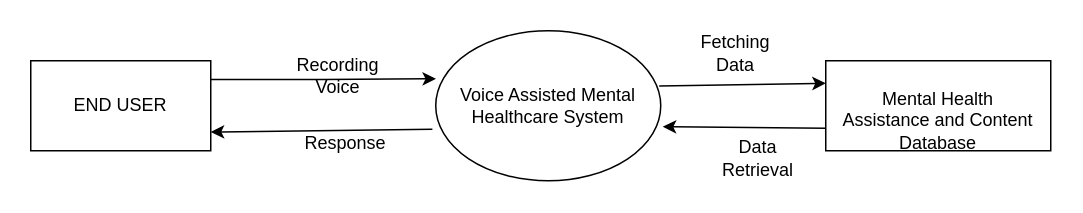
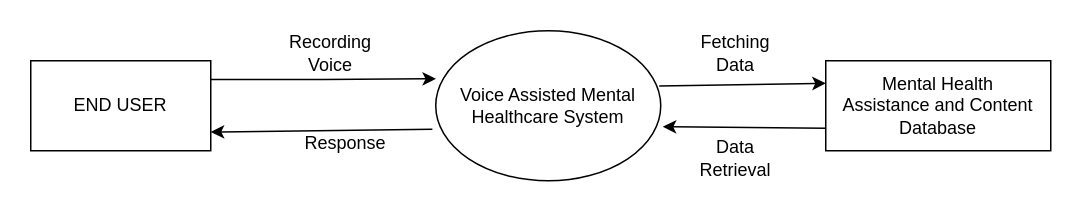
(338, 76) -> (331, 53)
(938, 121) -> (938, 106)
(758, 158) -> (736, 158)
